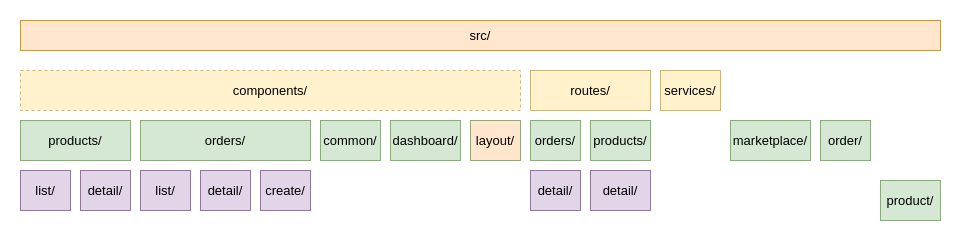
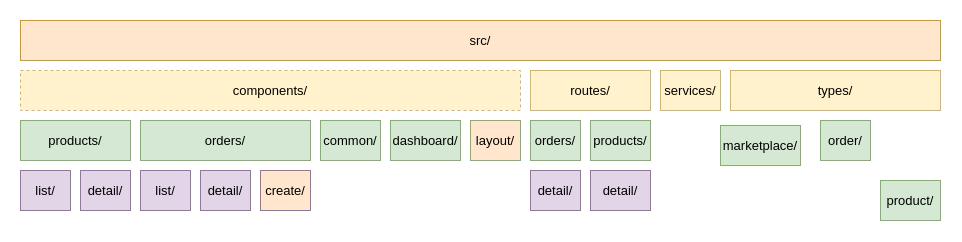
(481, 36) -> (481, 41)
none -> (836, 91)
(771, 141) -> (761, 146)
(286, 191) -> (286, 191)
